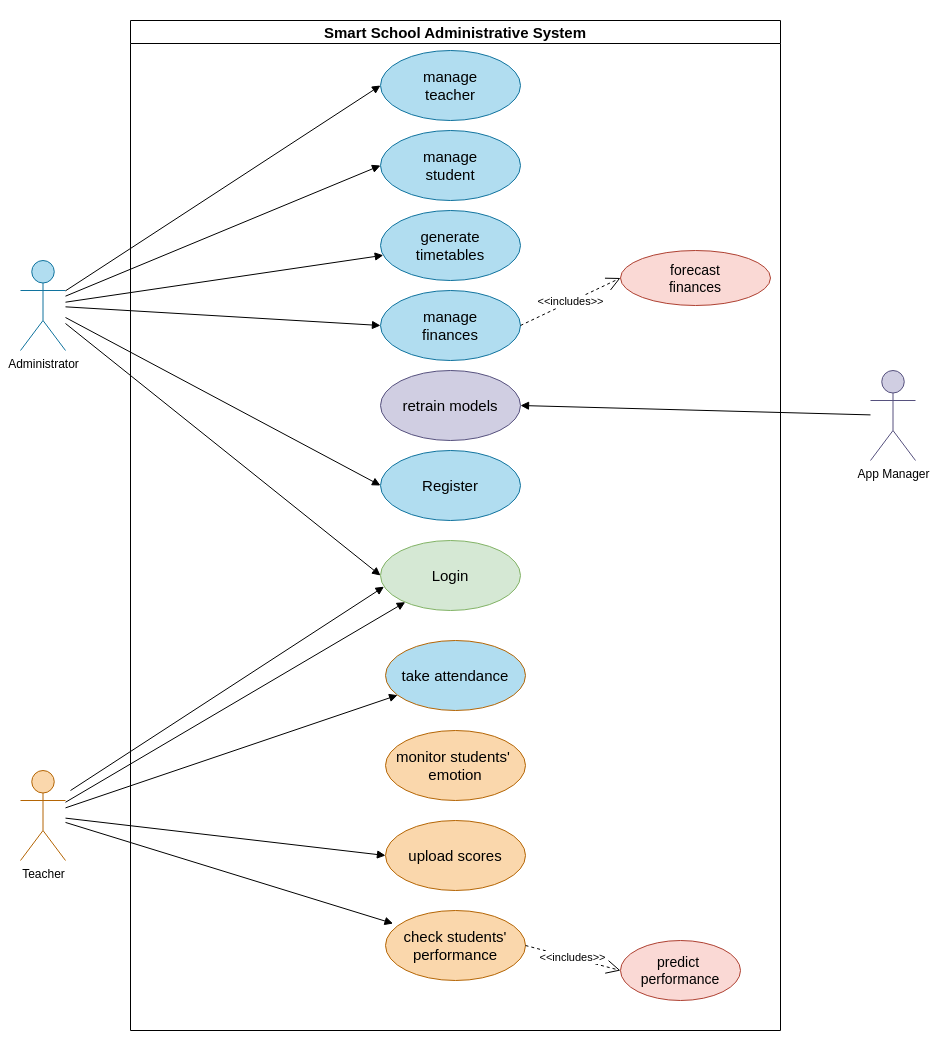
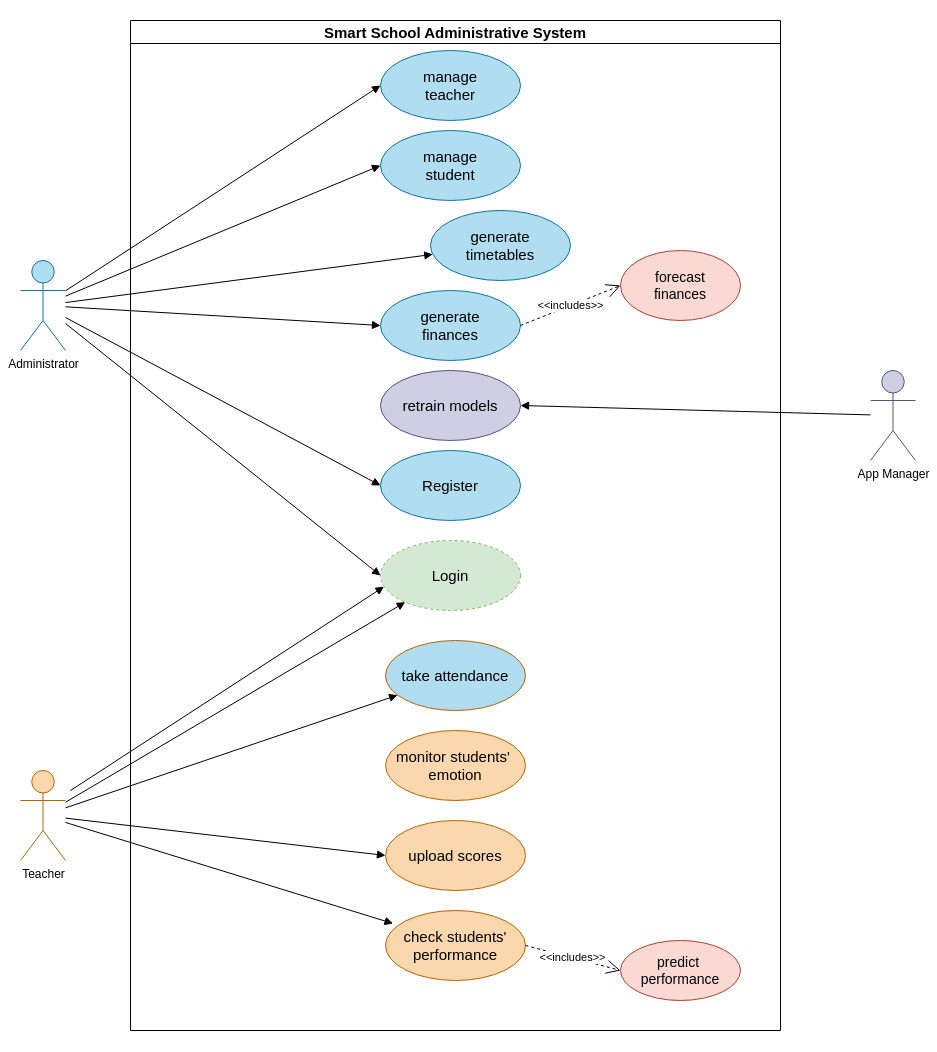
(451, 246) -> (501, 246)
(696, 278) -> (681, 286)
(451, 326) -> (451, 326)
(451, 576) -> (451, 576)
